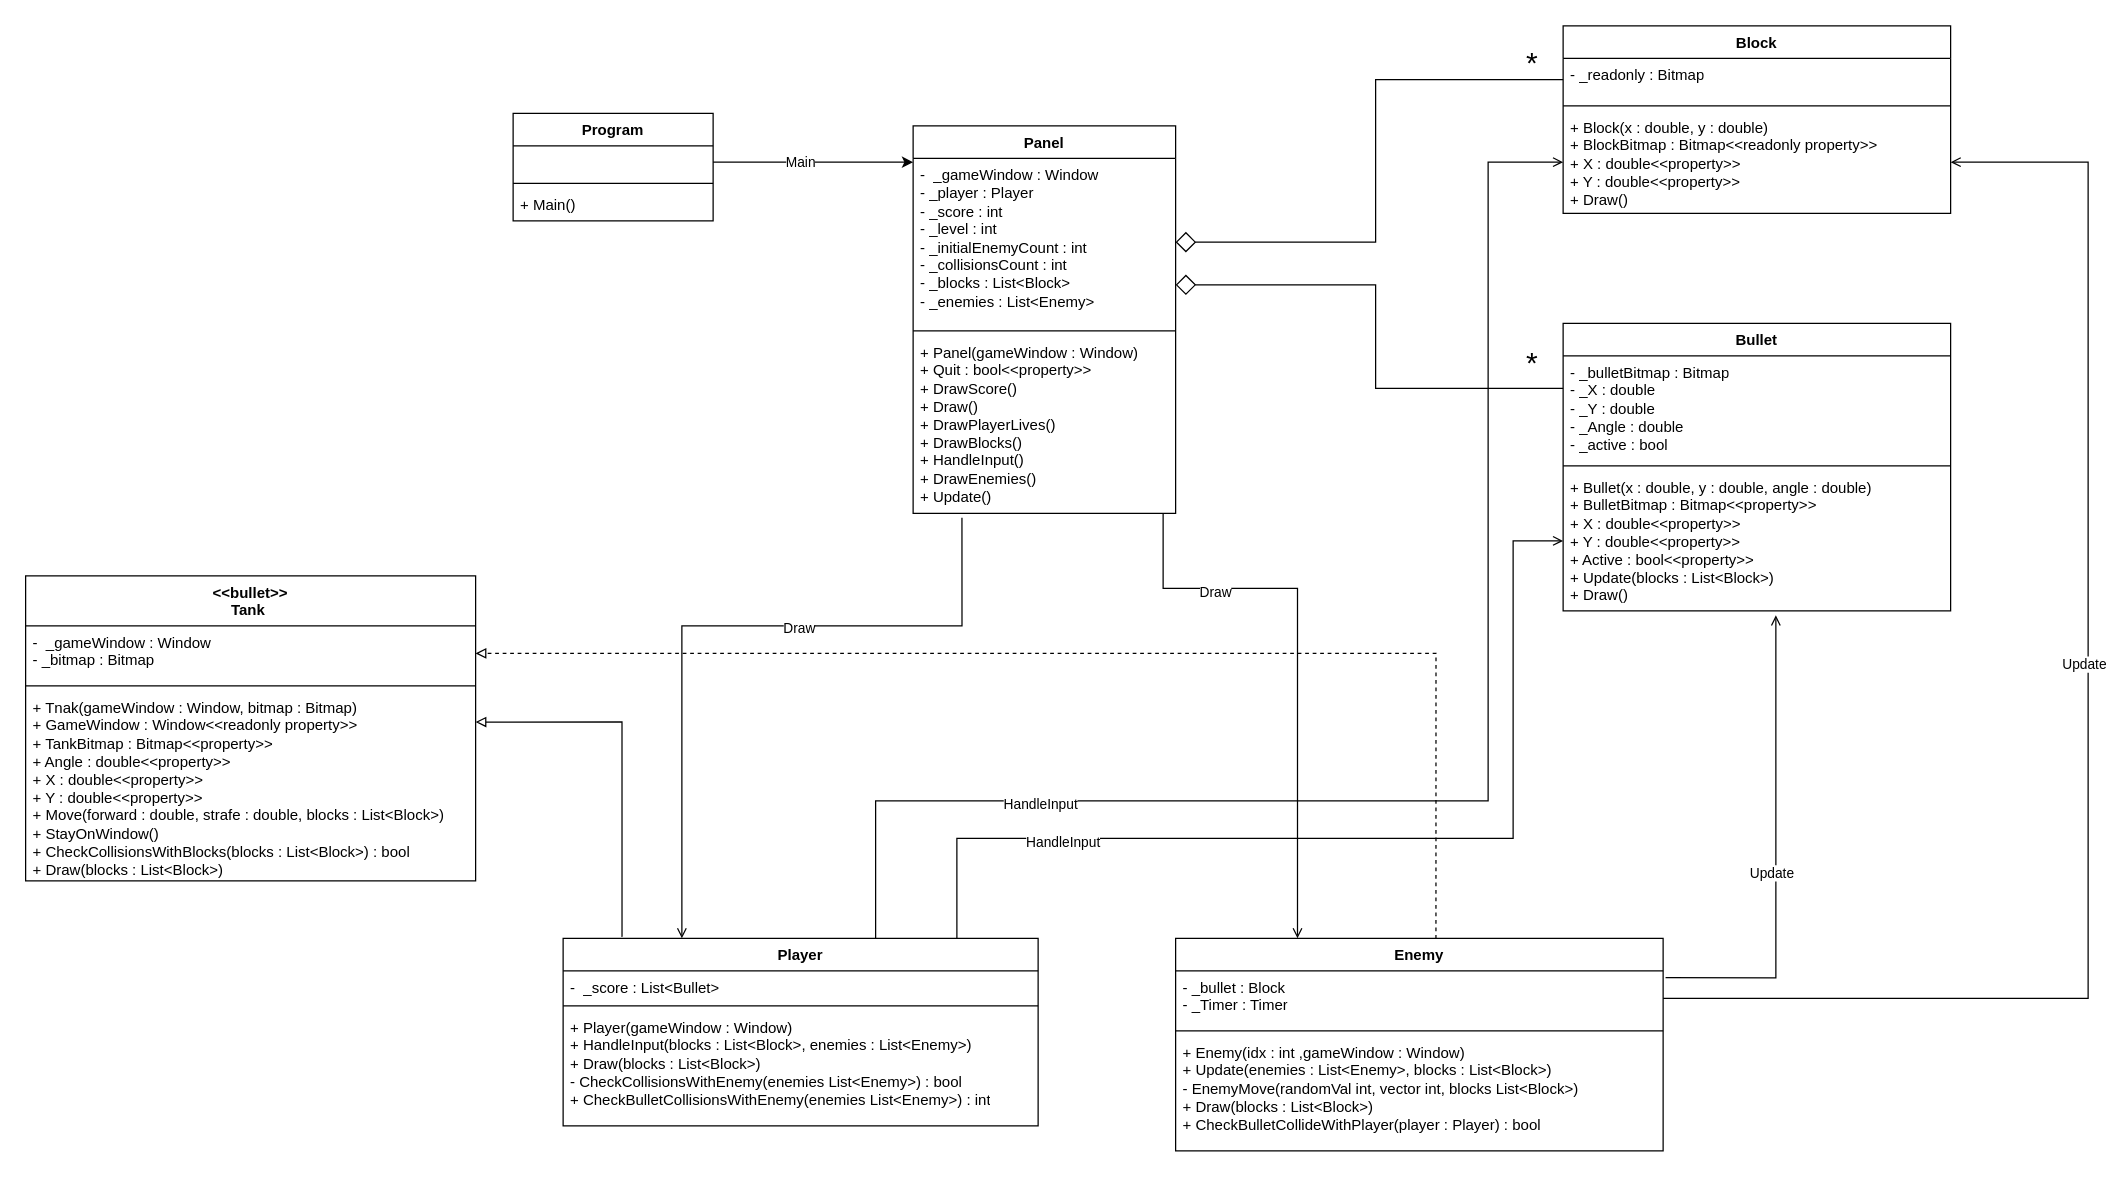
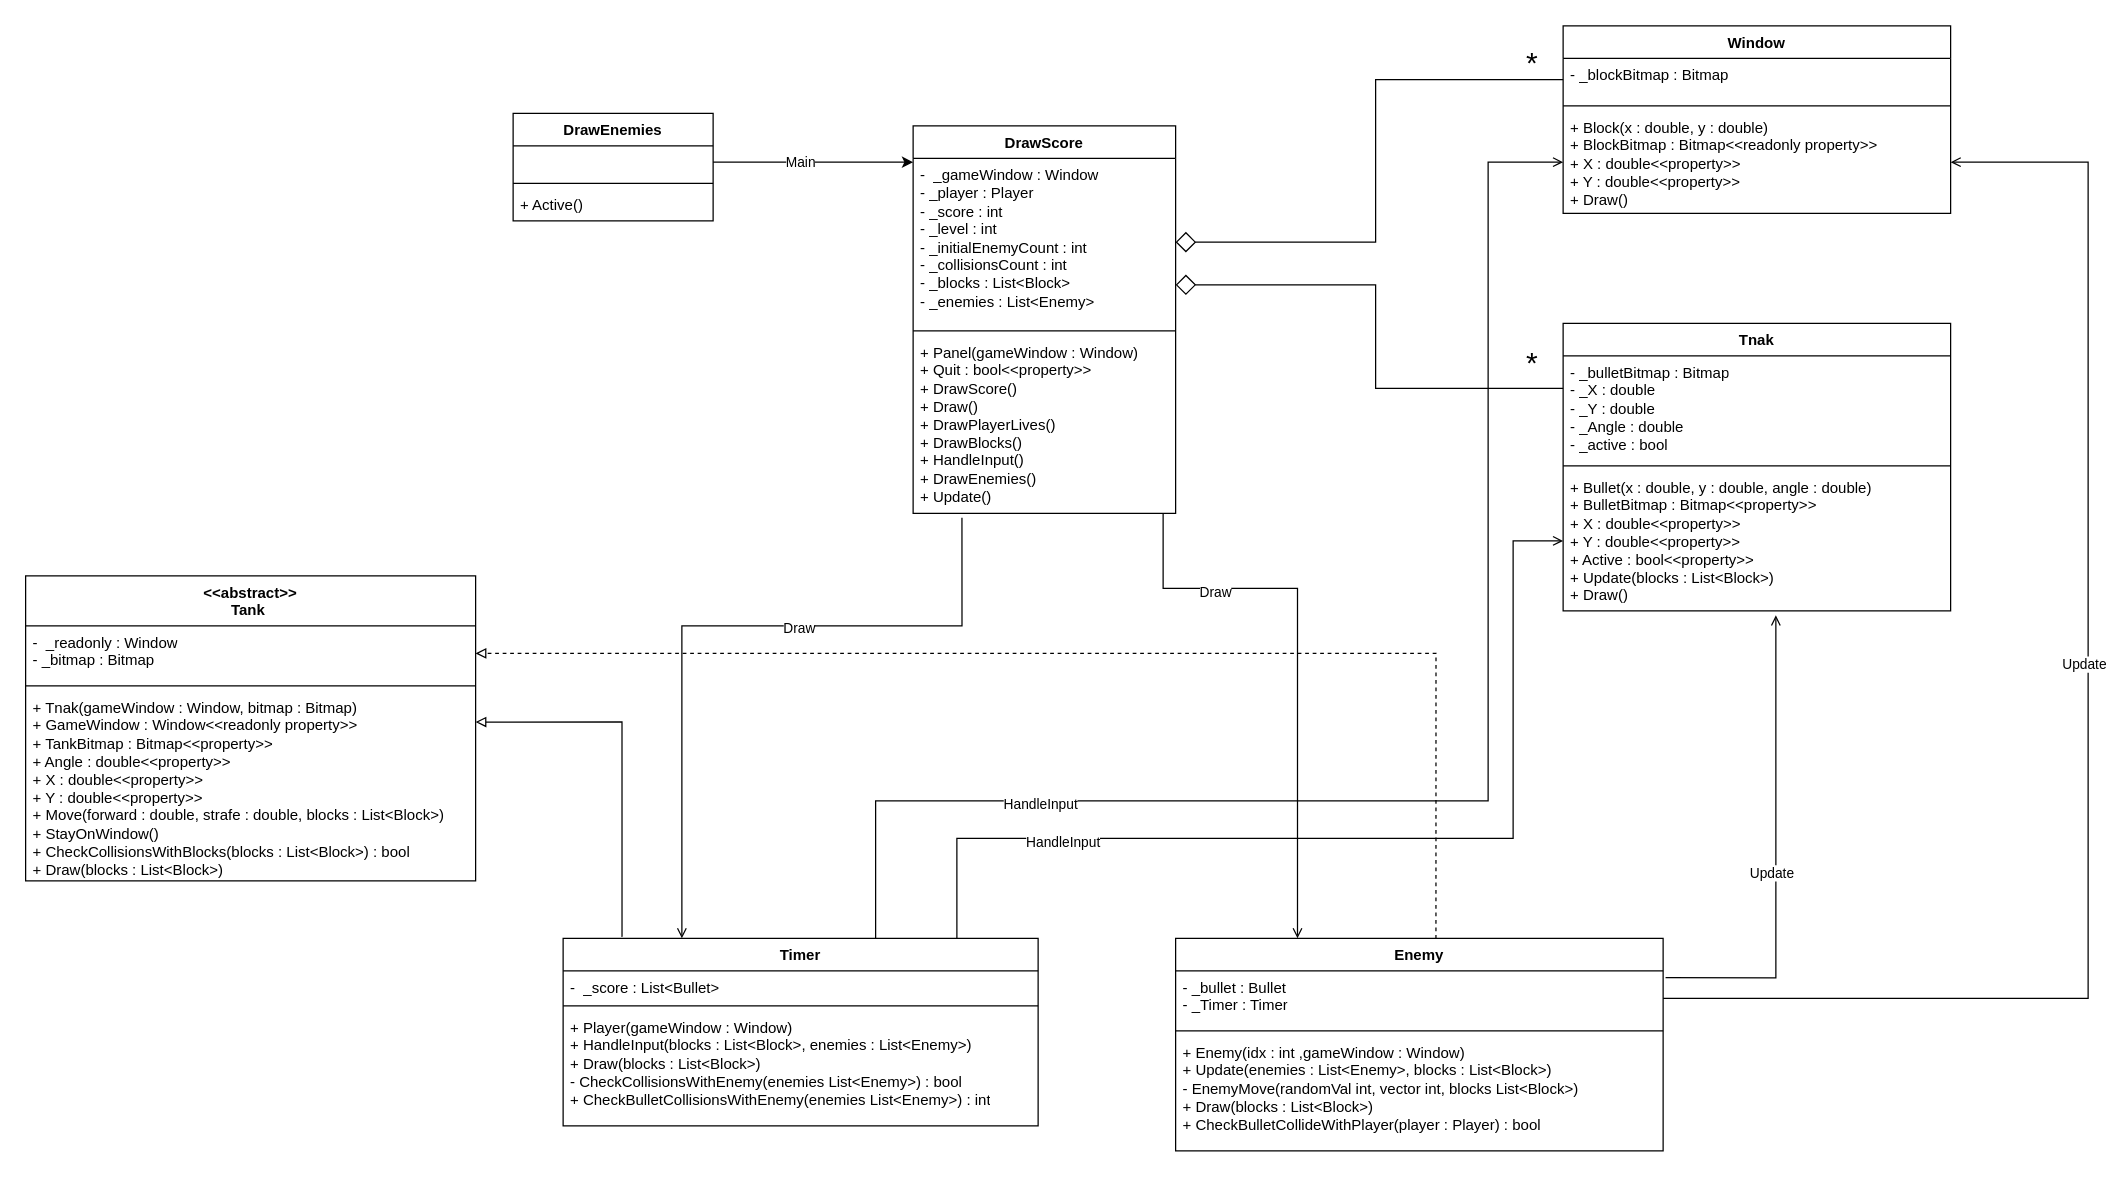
(1757, 43) -> (1757, 43)
(1643, 76) -> (1654, 76)
(613, 131) -> (613, 131)
(1044, 143) -> (1044, 143)
(550, 206) -> (559, 206)
(1757, 341) -> (1757, 341)
(251, 602) -> (251, 602)
(118, 652) -> (110, 652)
(801, 956) -> (801, 956)
(1241, 997) -> (1243, 997)
